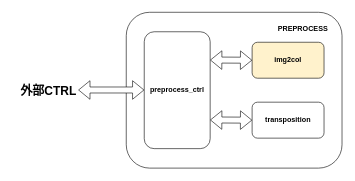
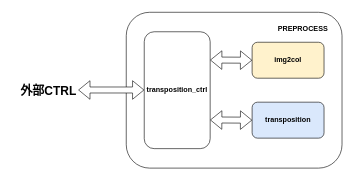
(177, 90) -> (177, 90)
(288, 120) -> (288, 120)
